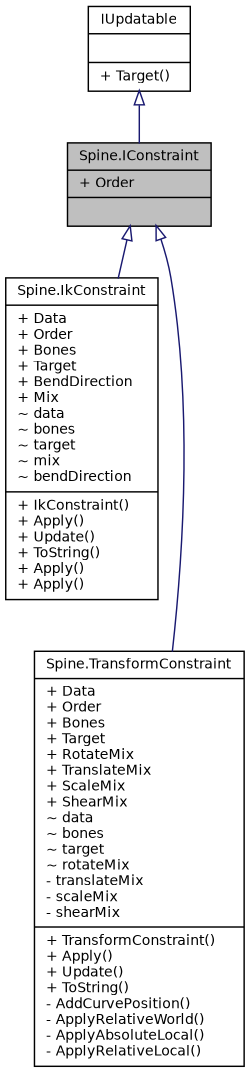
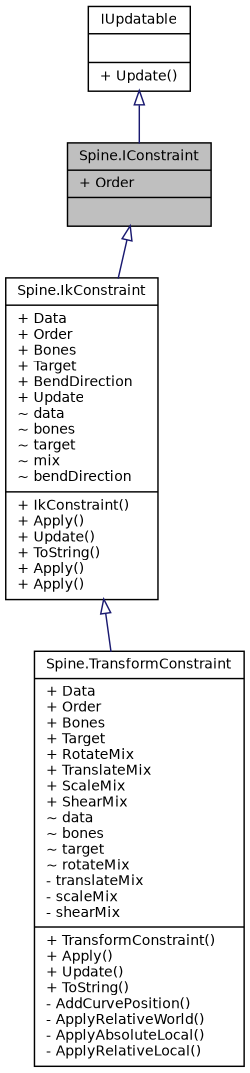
(135, 76) -> (139, 76)
(39, 398) -> (51, 398)
(184, 445) -> (108, 633)
